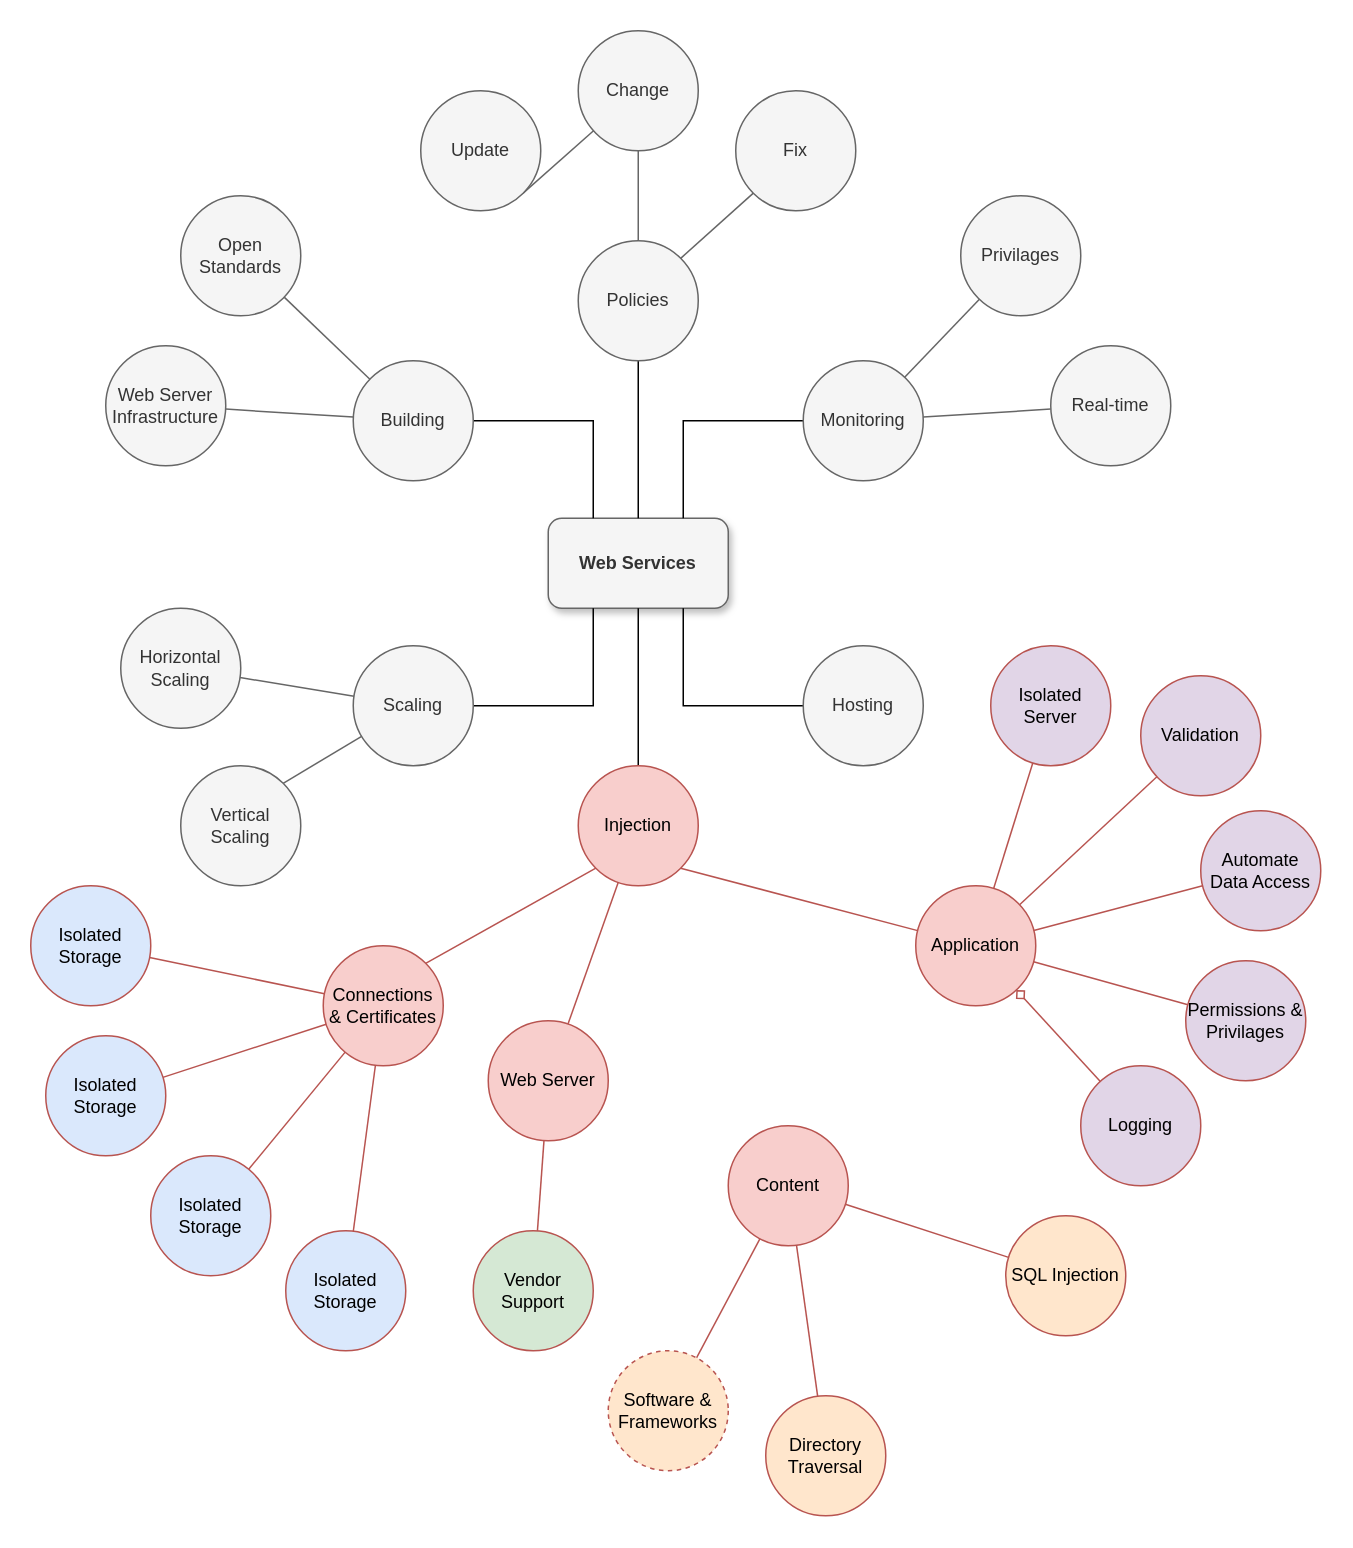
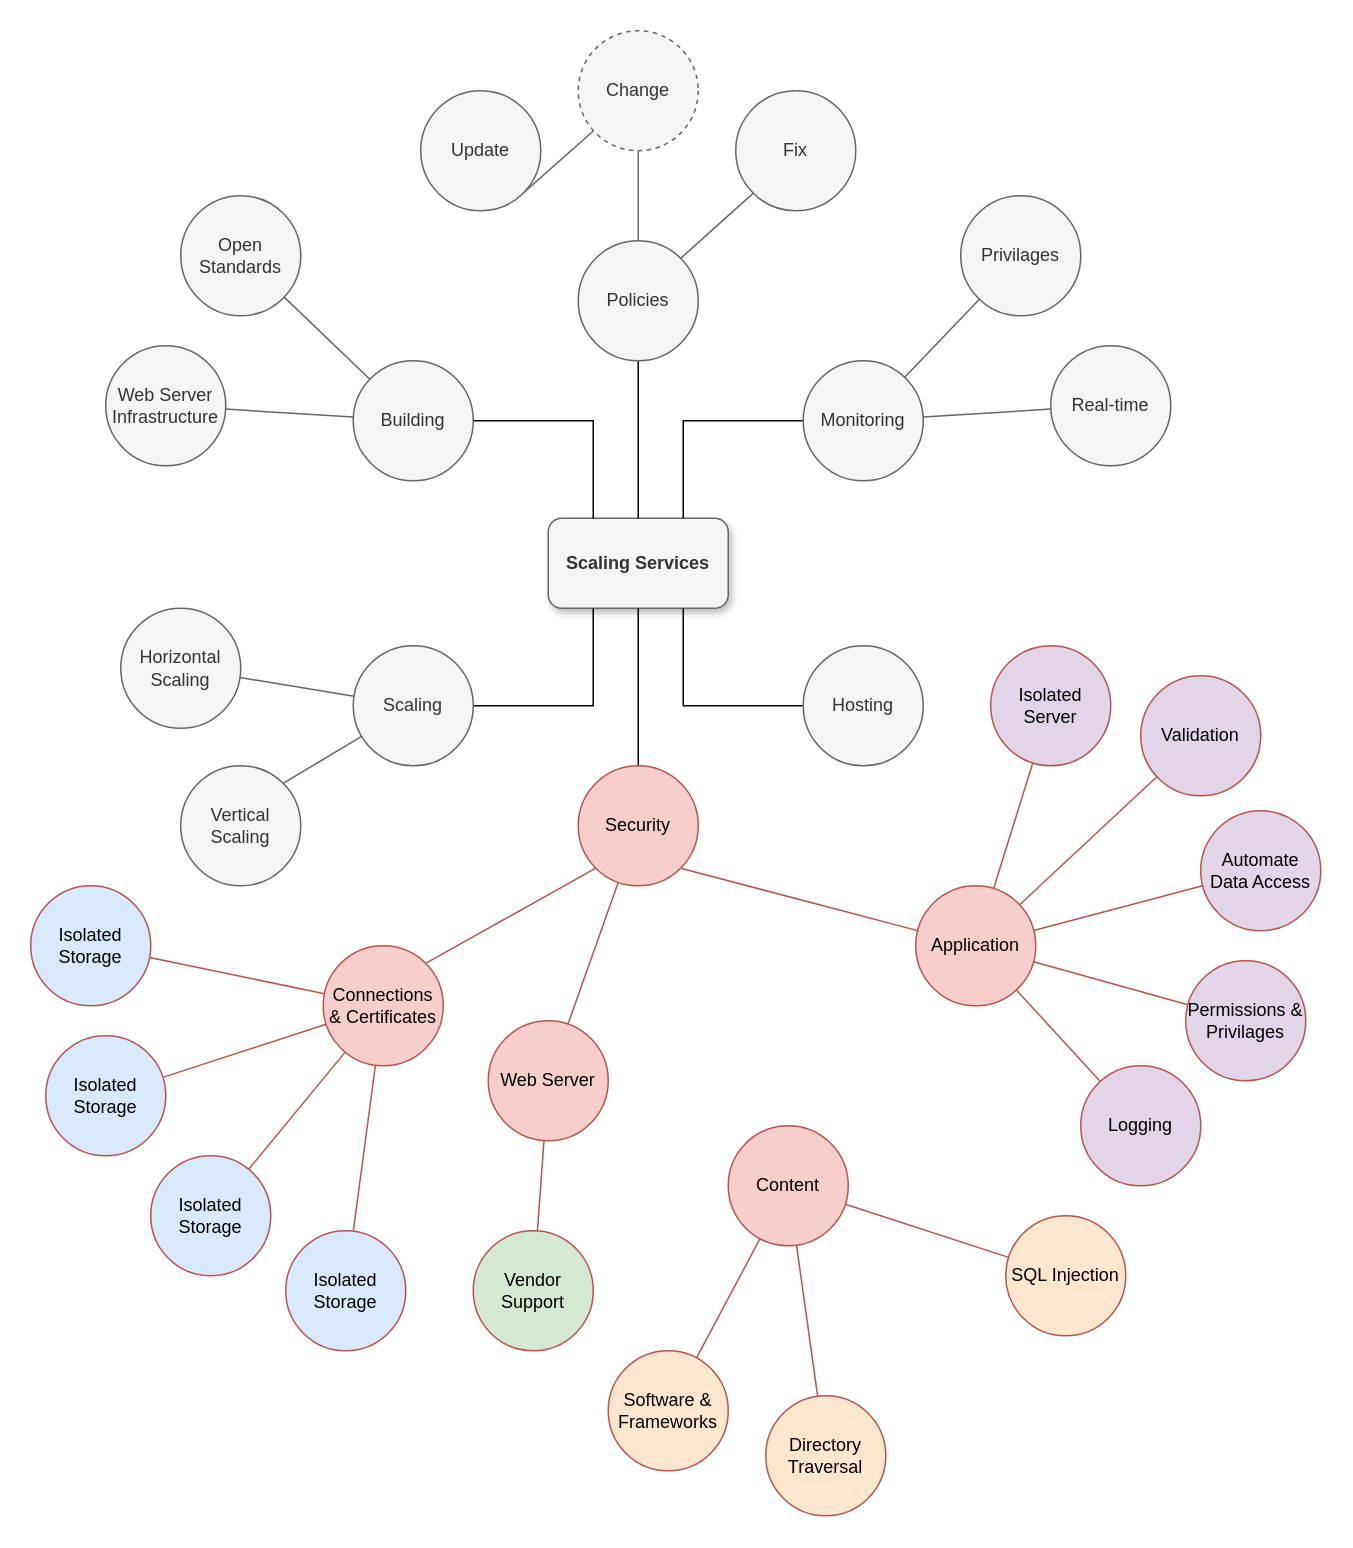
(638, 91) -> (638, 91)
(638, 563) -> (638, 563)
(638, 826) -> (638, 826)
(1025, 999) -> (1020, 994)
(668, 1411) -> (668, 1411)
